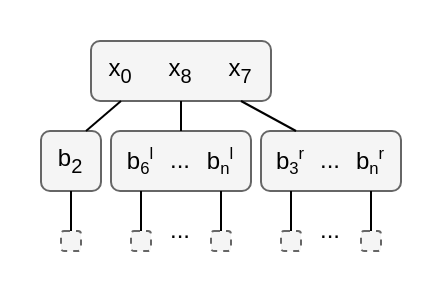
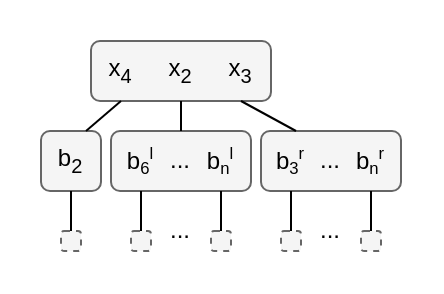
(121, 71) -> (121, 71)
(181, 71) -> (181, 71)
(241, 71) -> (241, 71)
